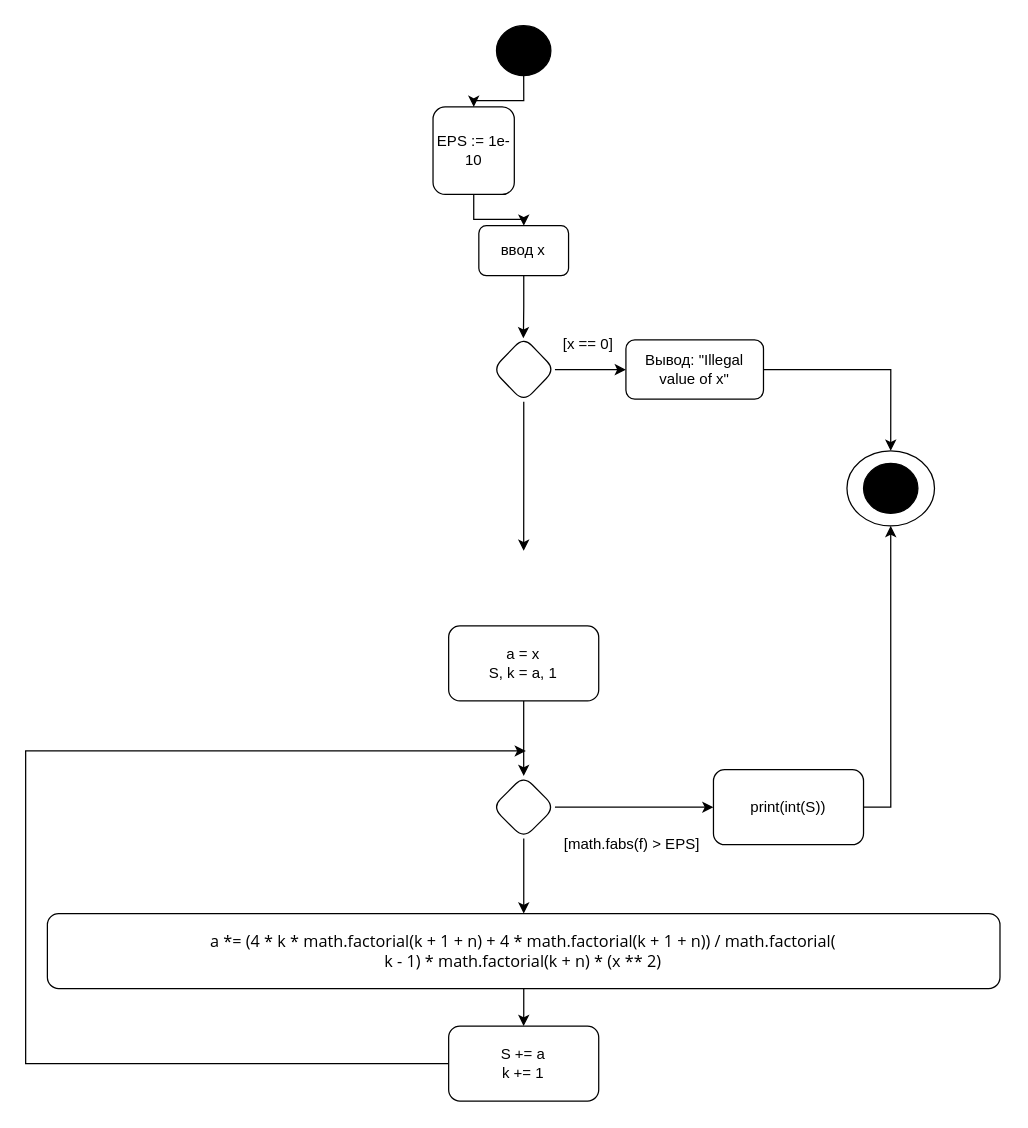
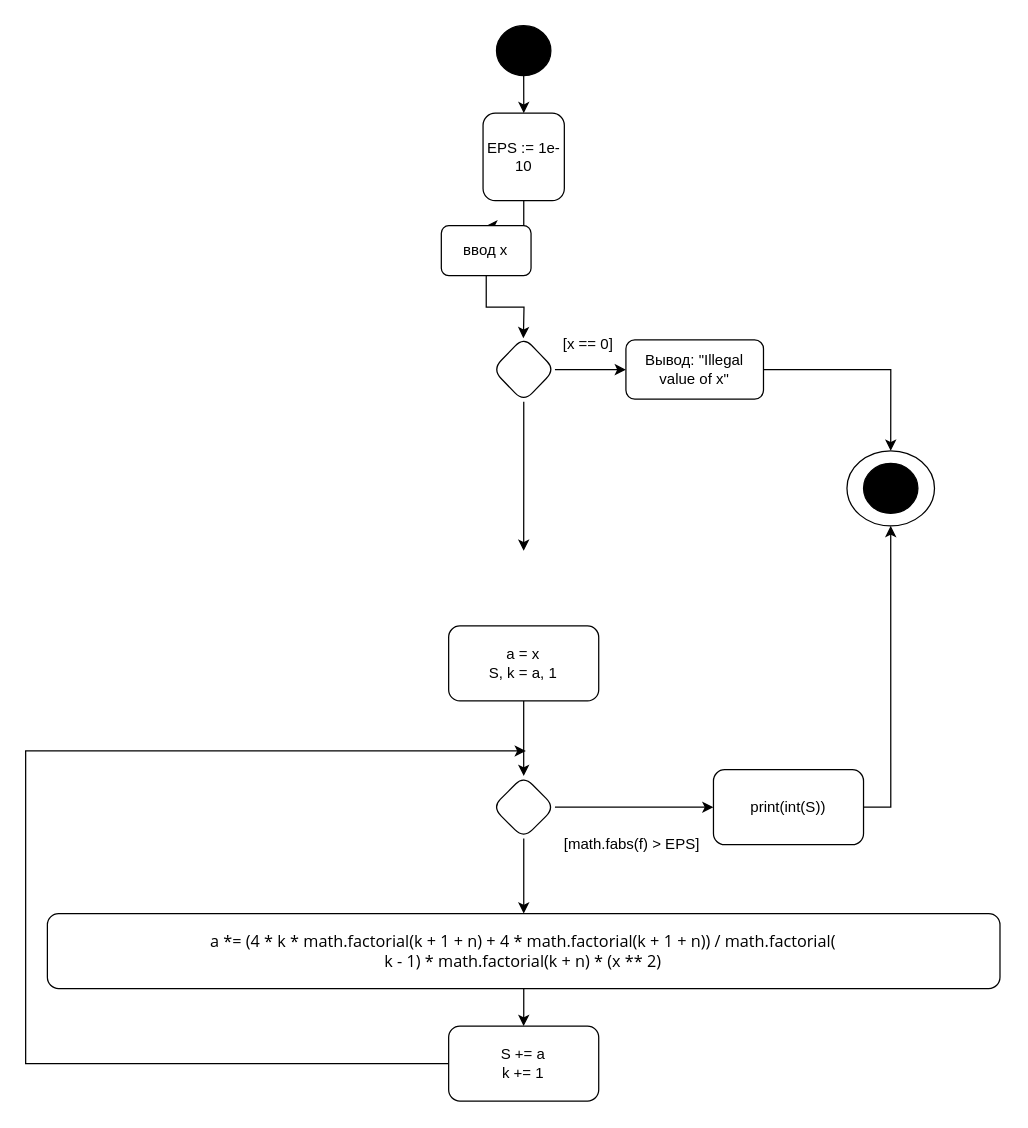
(473, 151) -> (523, 157)
(523, 251) -> (486, 251)
